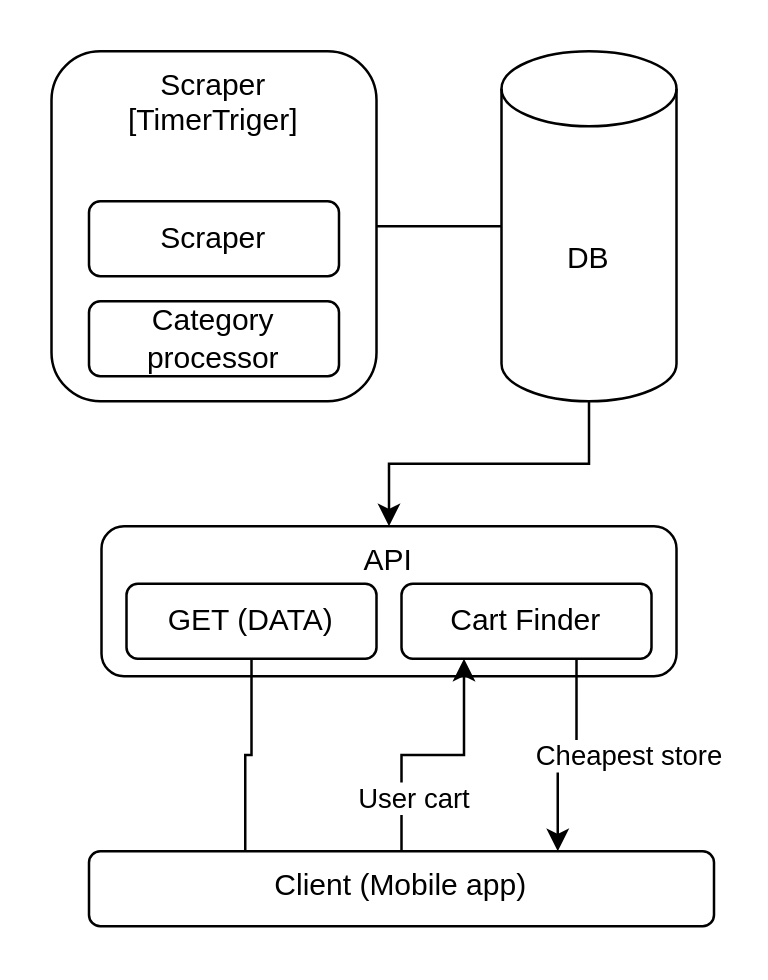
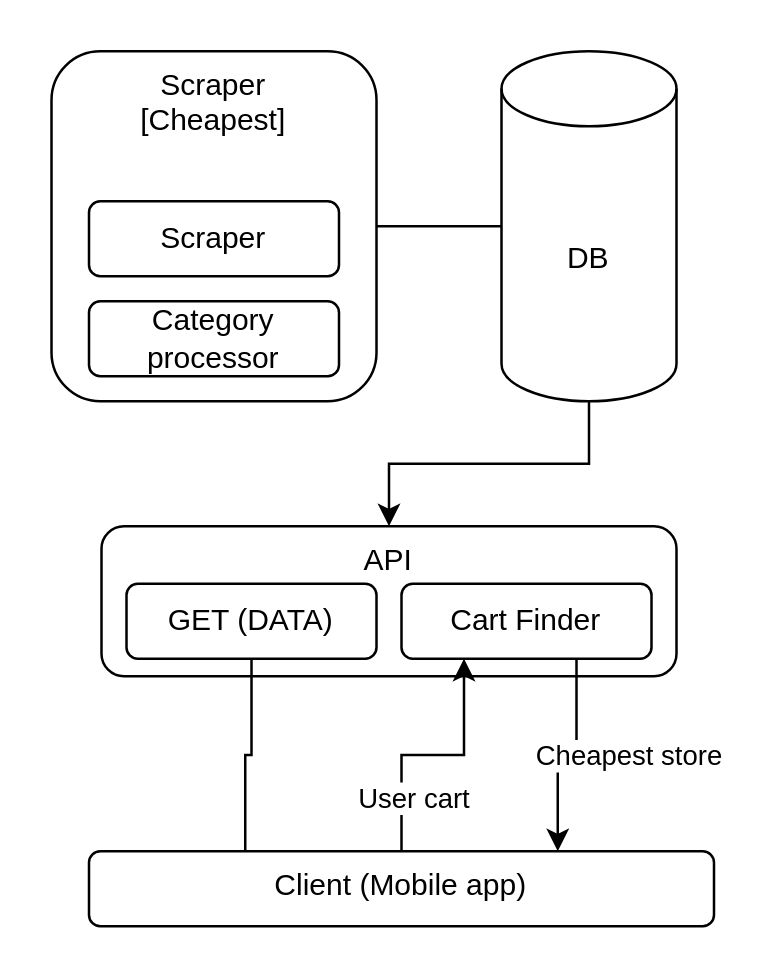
(214, 105) -> (214, 105)
